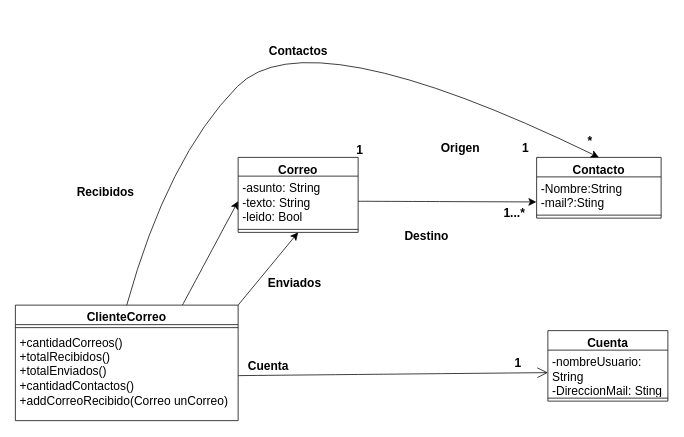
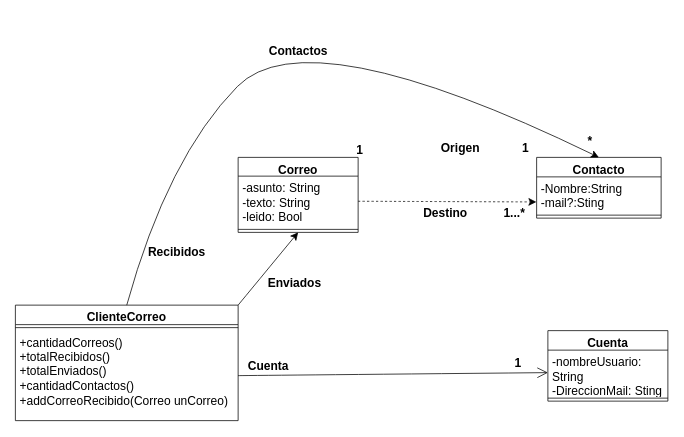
(105, 192) -> (177, 252)
(446, 201) -> (446, 201)
(426, 235) -> (445, 213)
(209, 255) -> none
